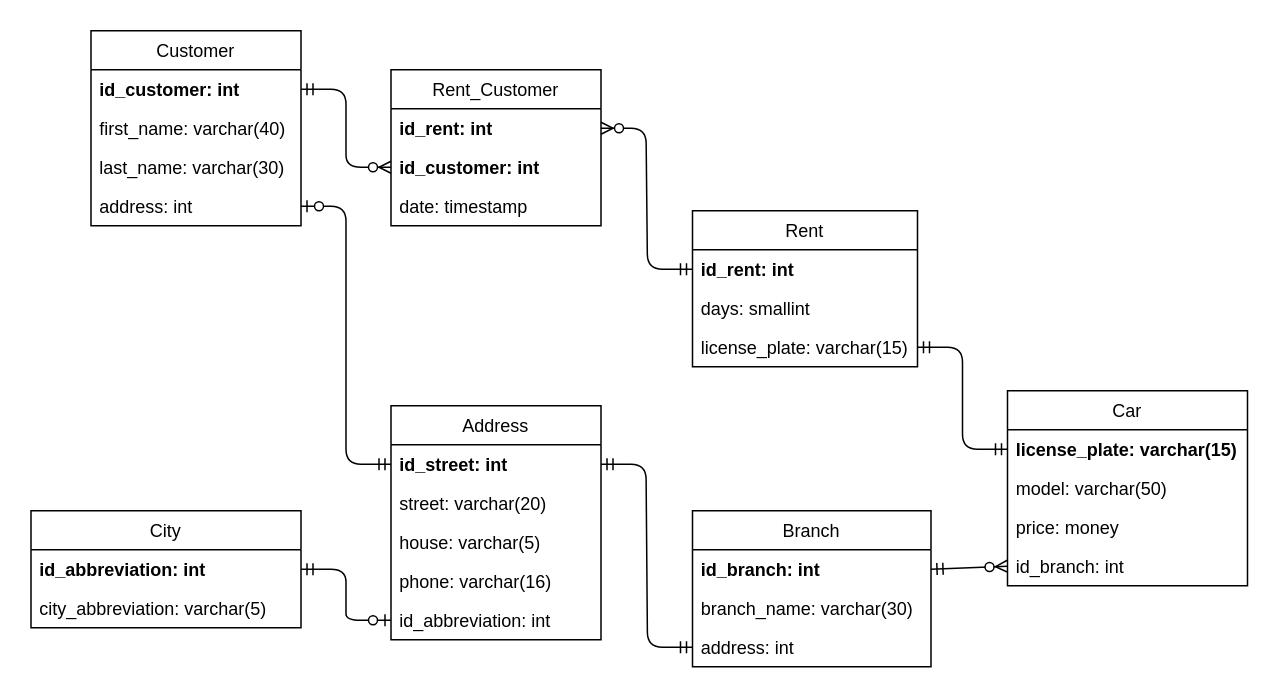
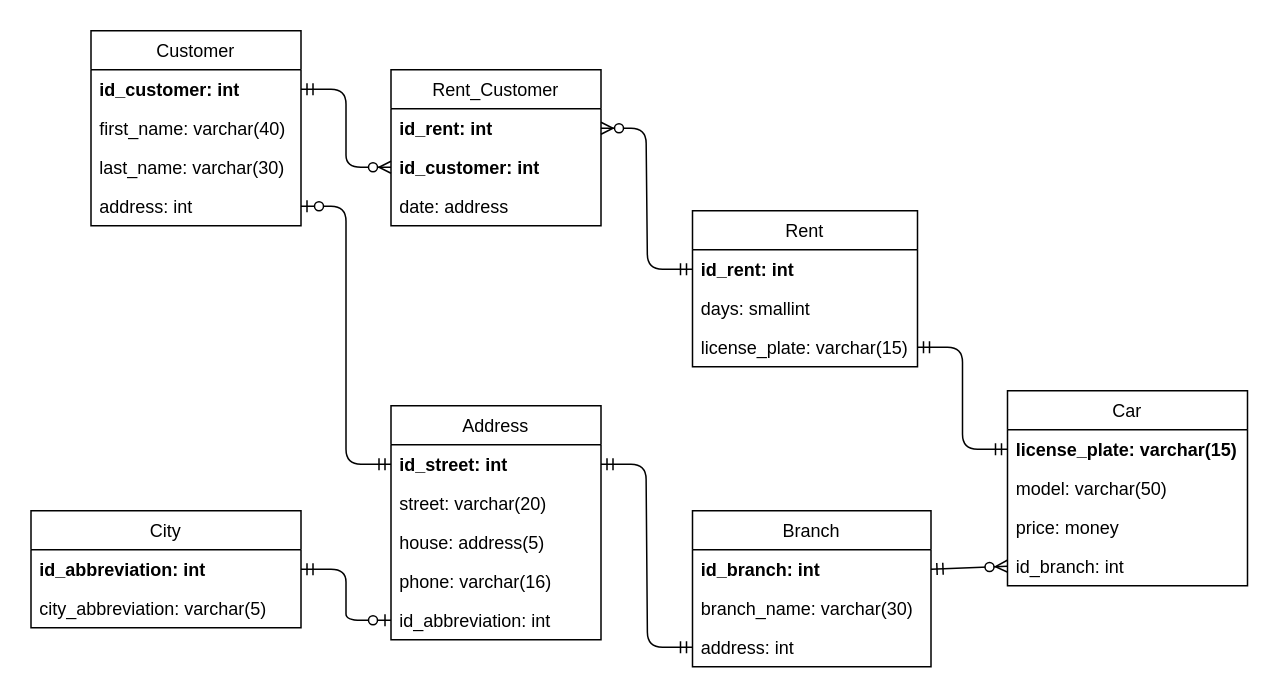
(468, 207) -> (460, 207)
(480, 543) -> (480, 543)
